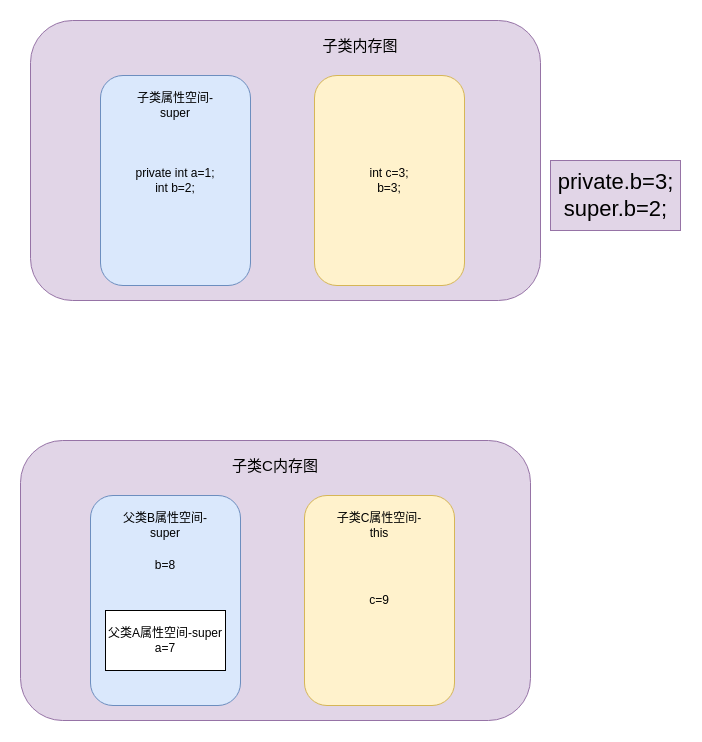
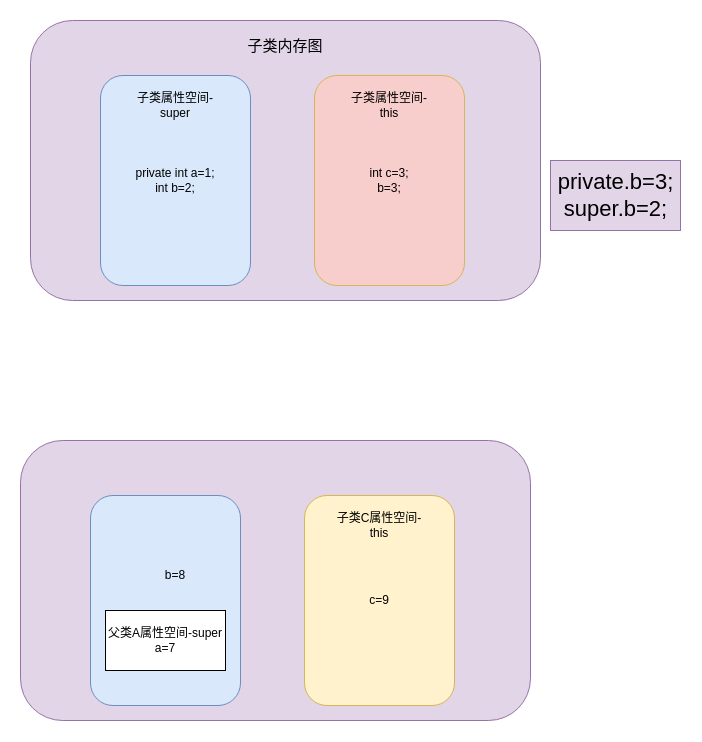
(361, 46) -> (286, 46)
none -> (390, 106)
(390, 181) -> (390, 181)
(276, 466) -> none
(166, 526) -> none
(166, 566) -> (176, 576)
